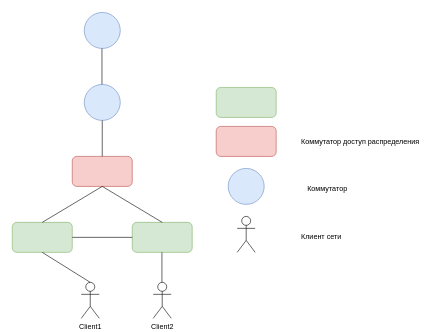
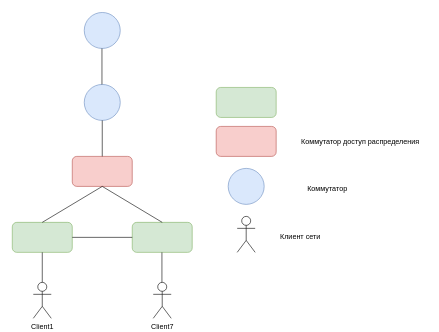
(321, 237) -> (300, 237)
(90, 300) -> (42, 300)
(163, 327) -> (163, 327)
